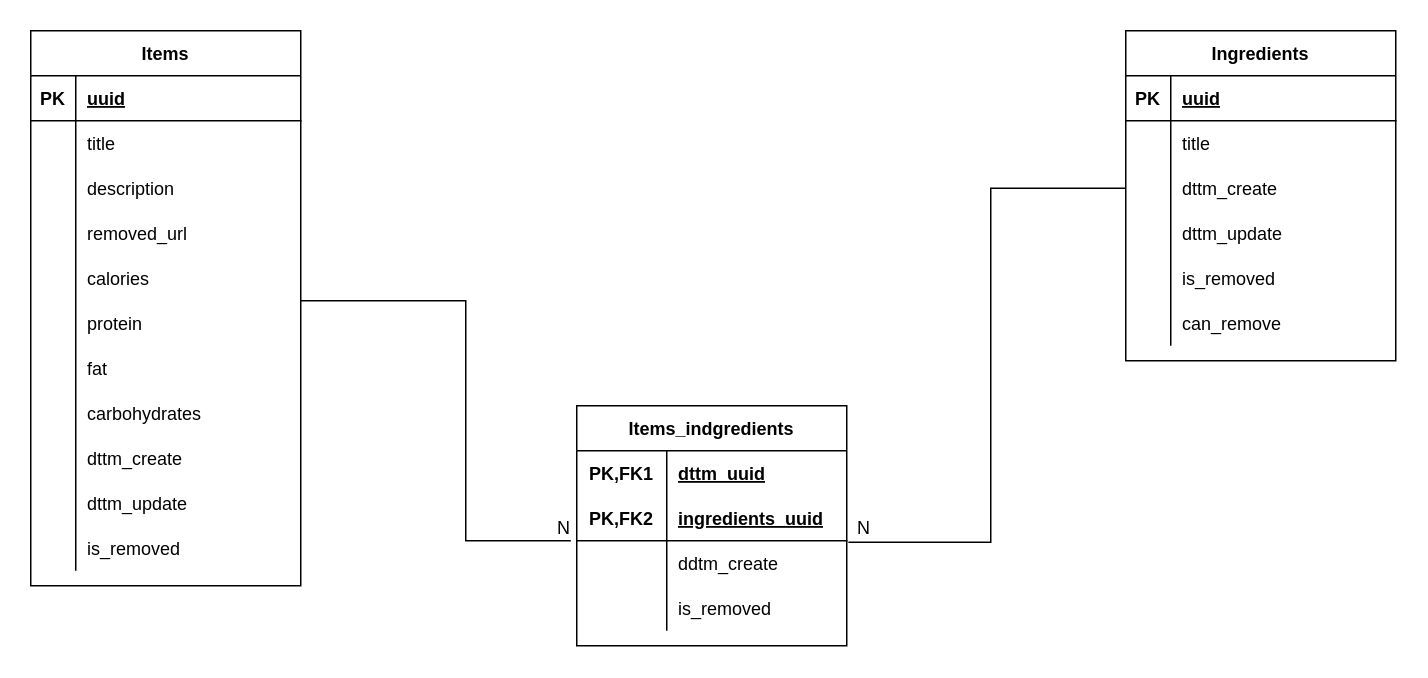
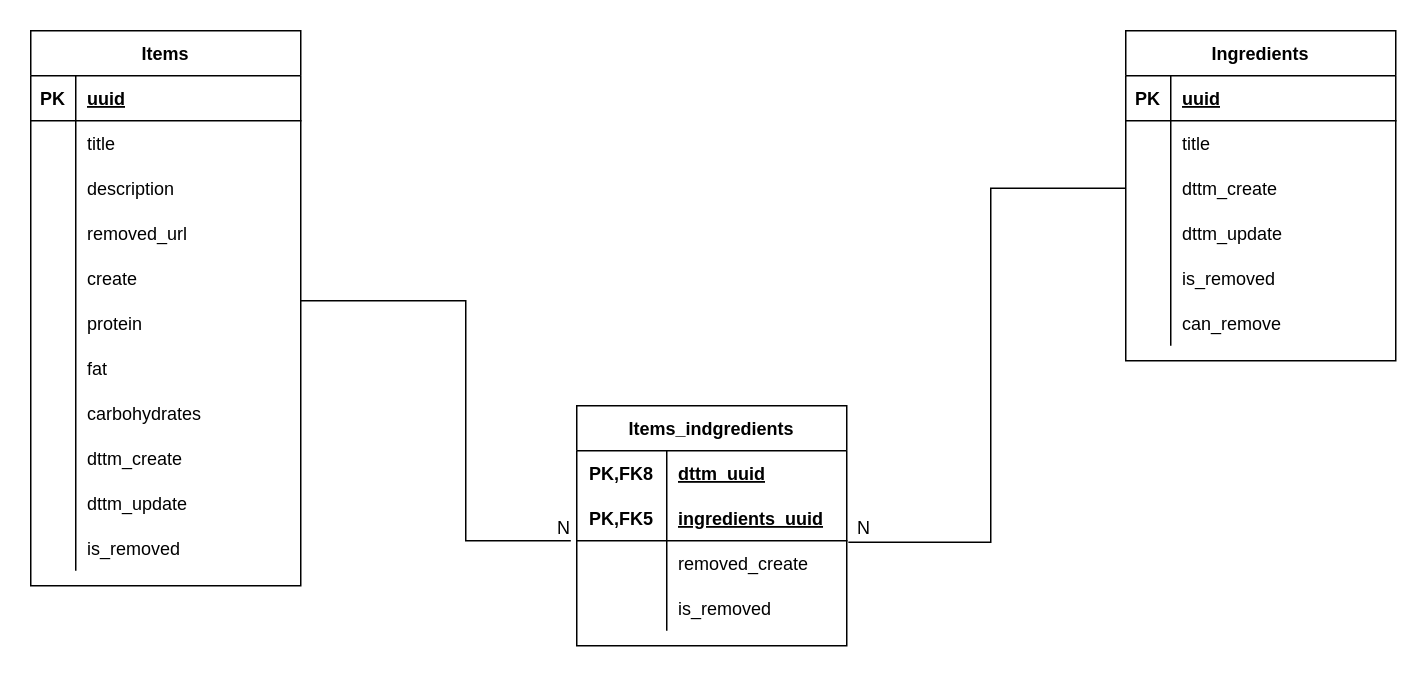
(123, 279) -> (117, 279)
(621, 474) -> (621, 474)
(621, 519) -> (621, 519)
(733, 564) -> (749, 564)
